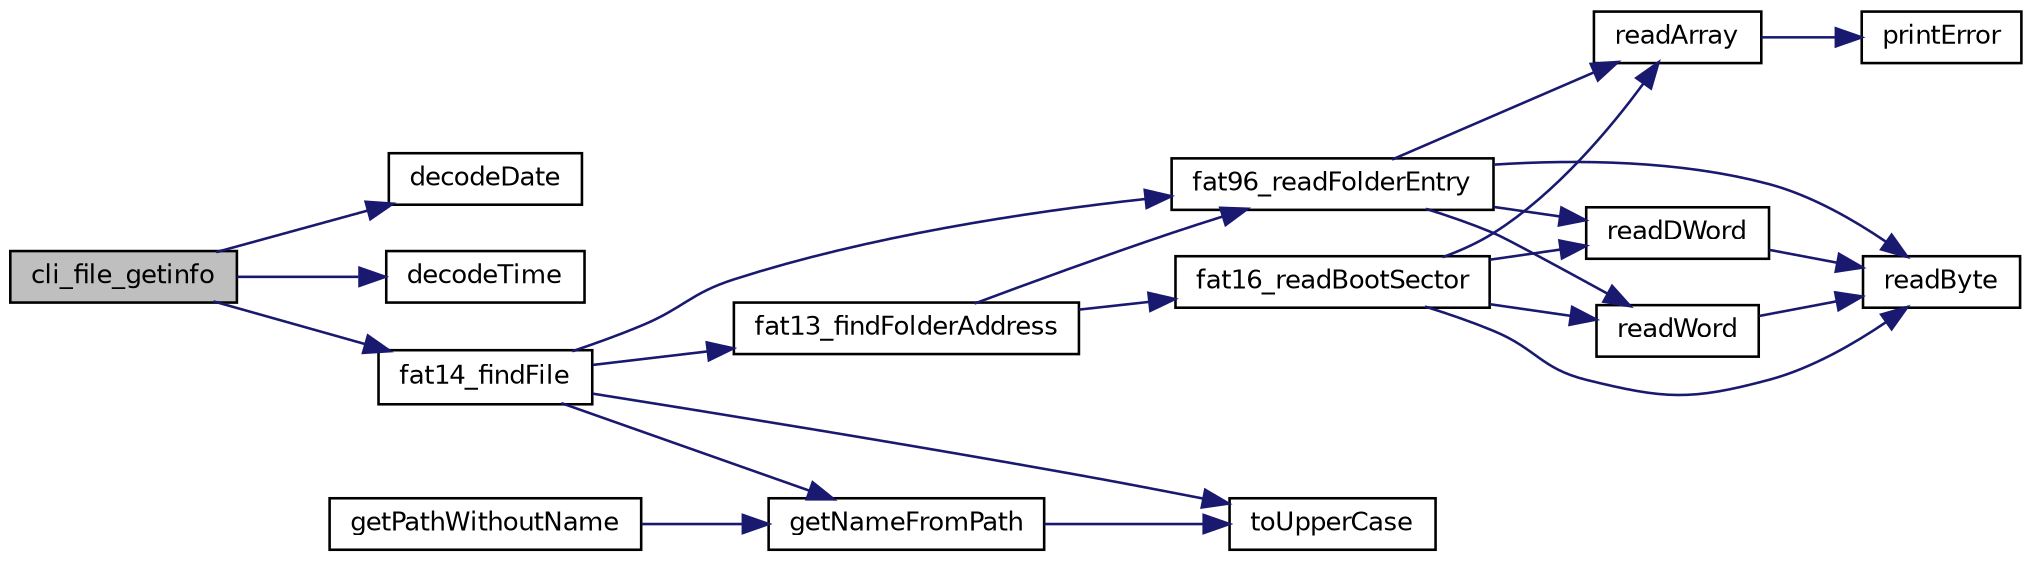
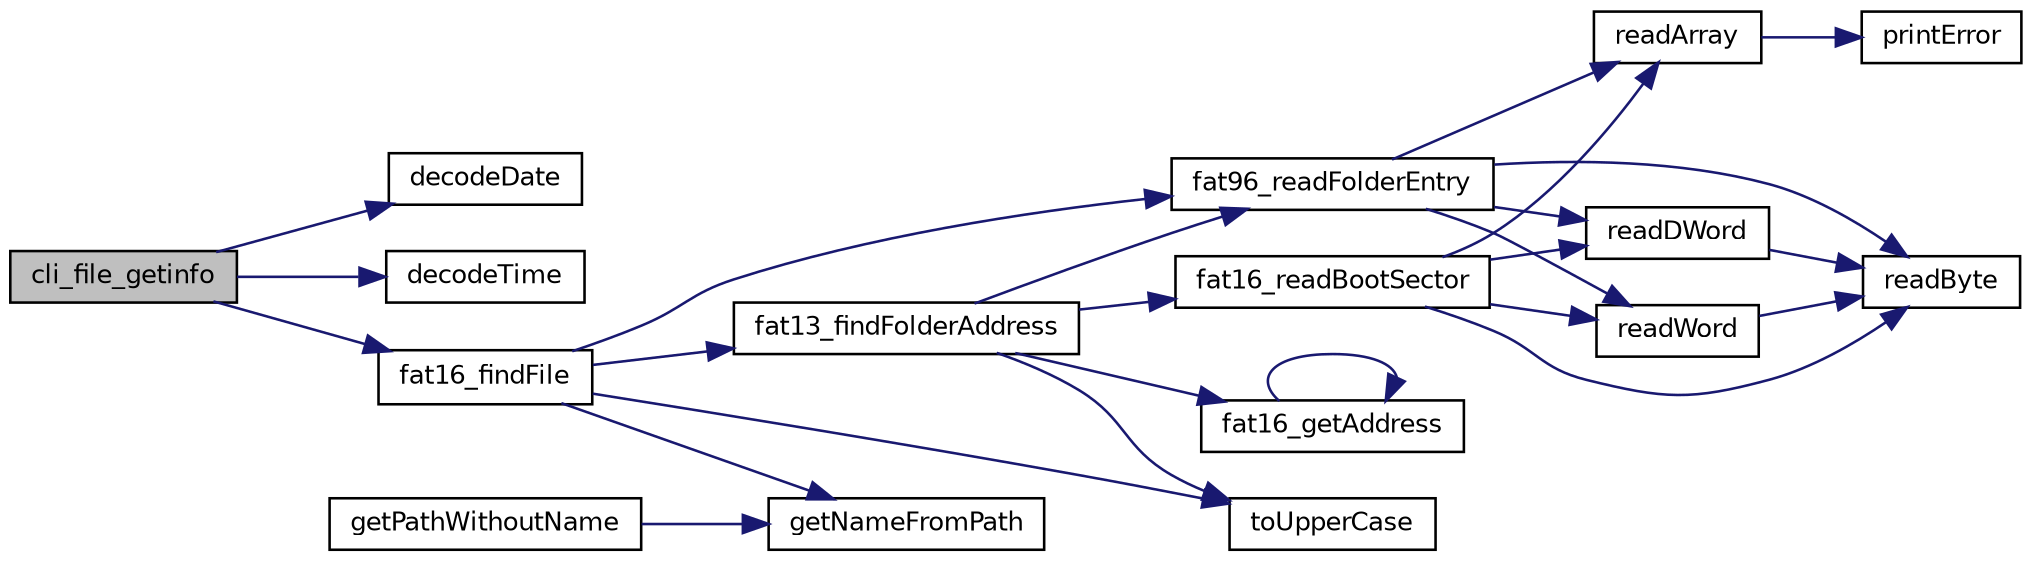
(485, 377) -> (485, 377)
none -> (1333, 426)
(1124, 524) -> (1107, 412)
